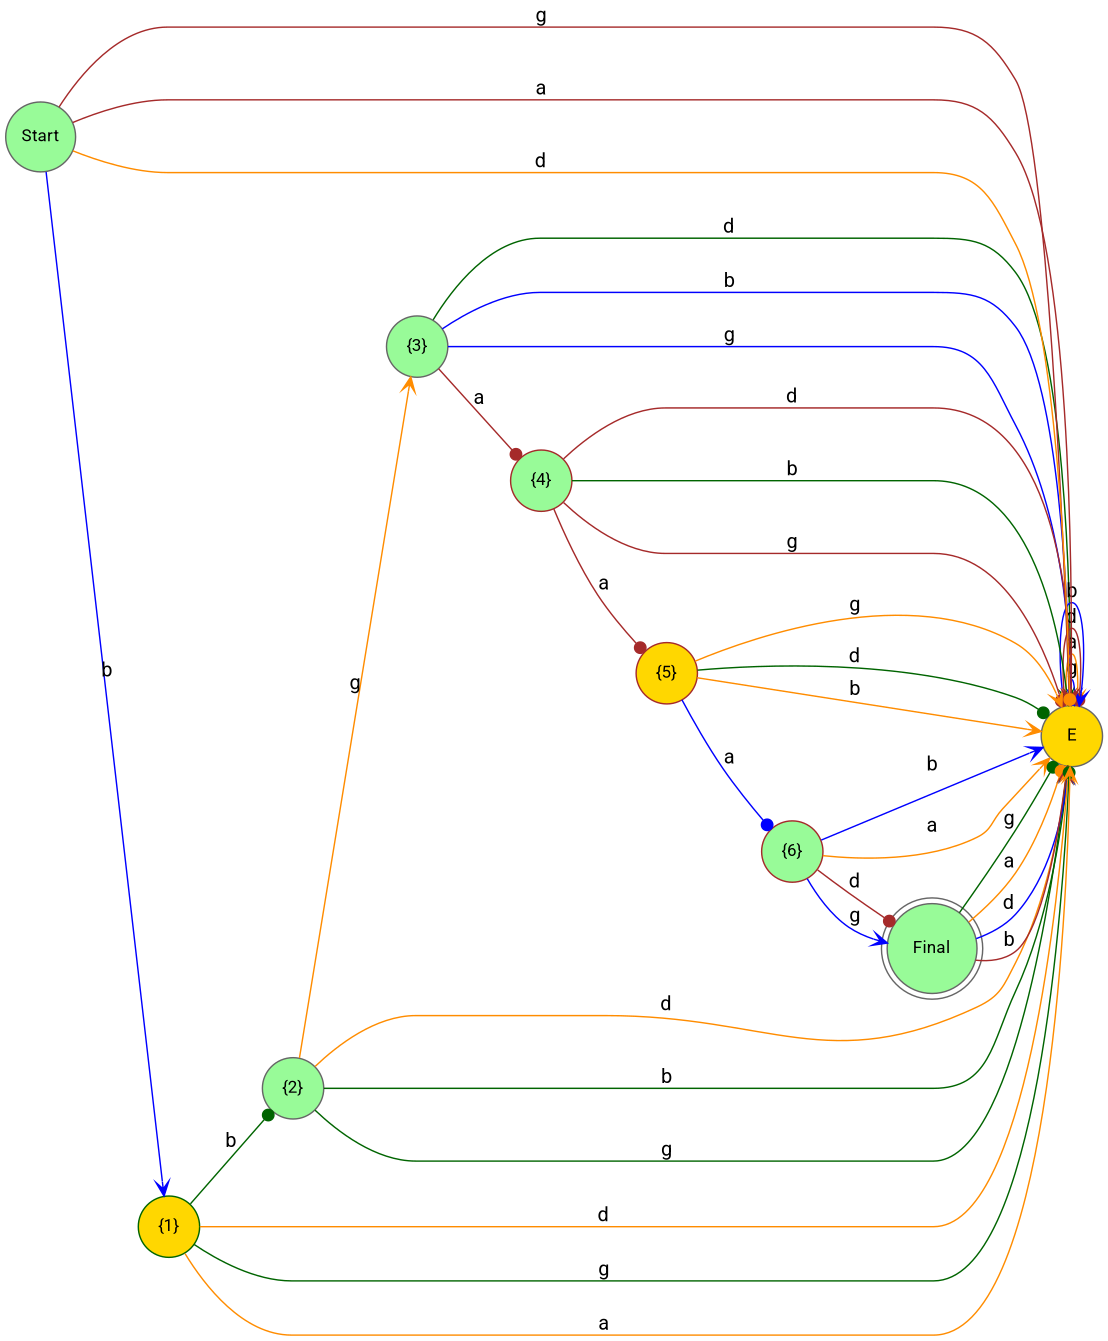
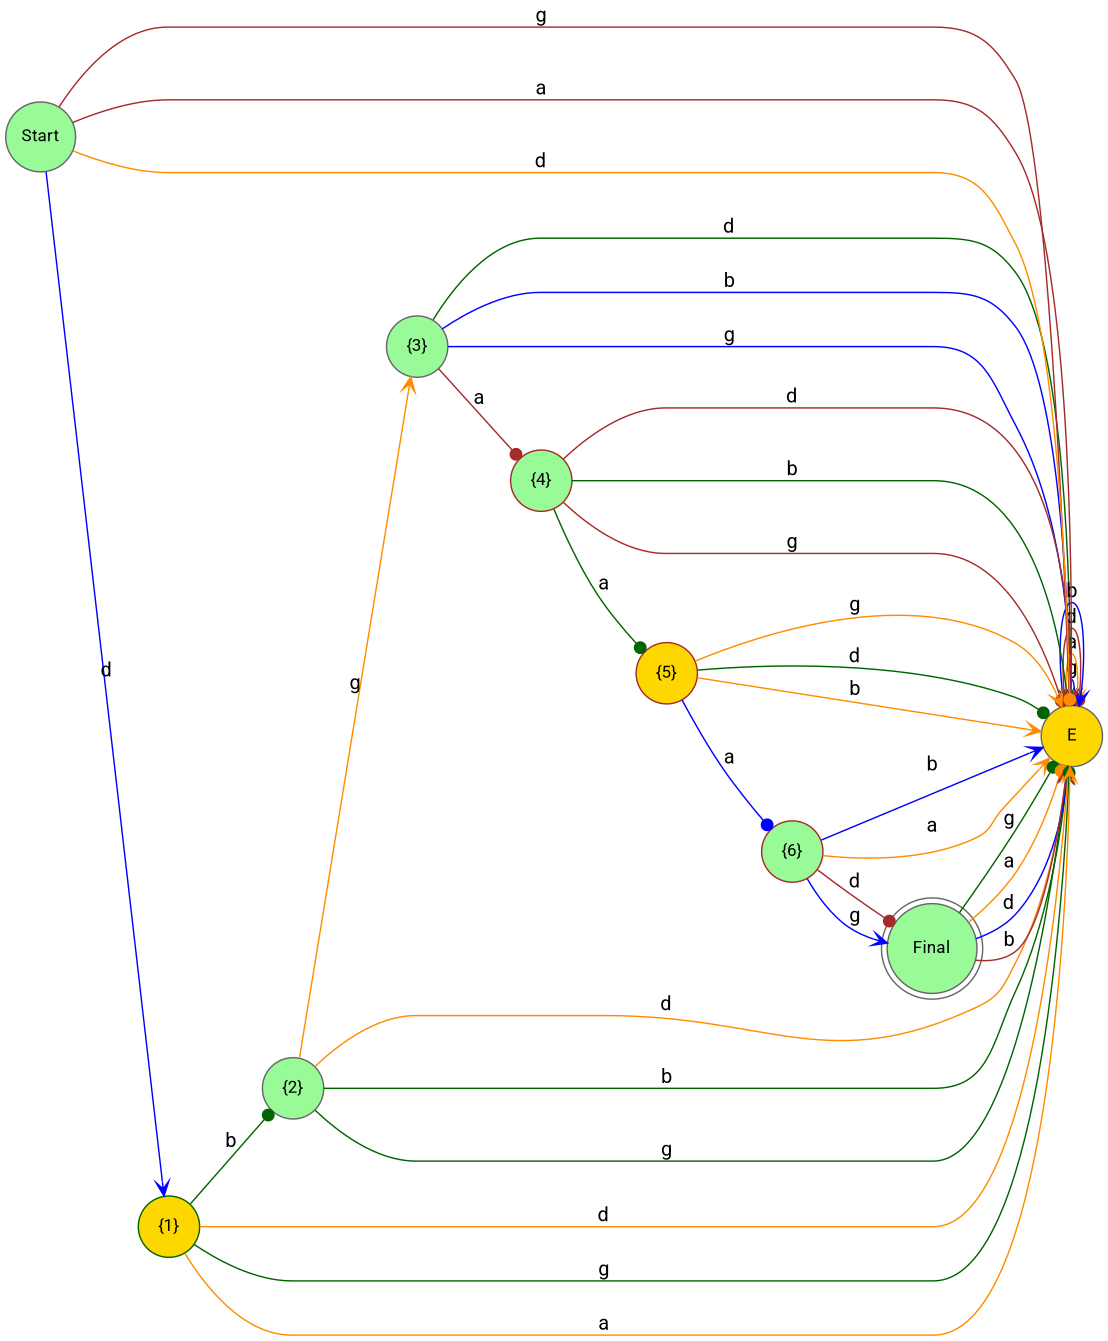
(589, 580) -> (589, 580)
(107, 671) -> (107, 671)
